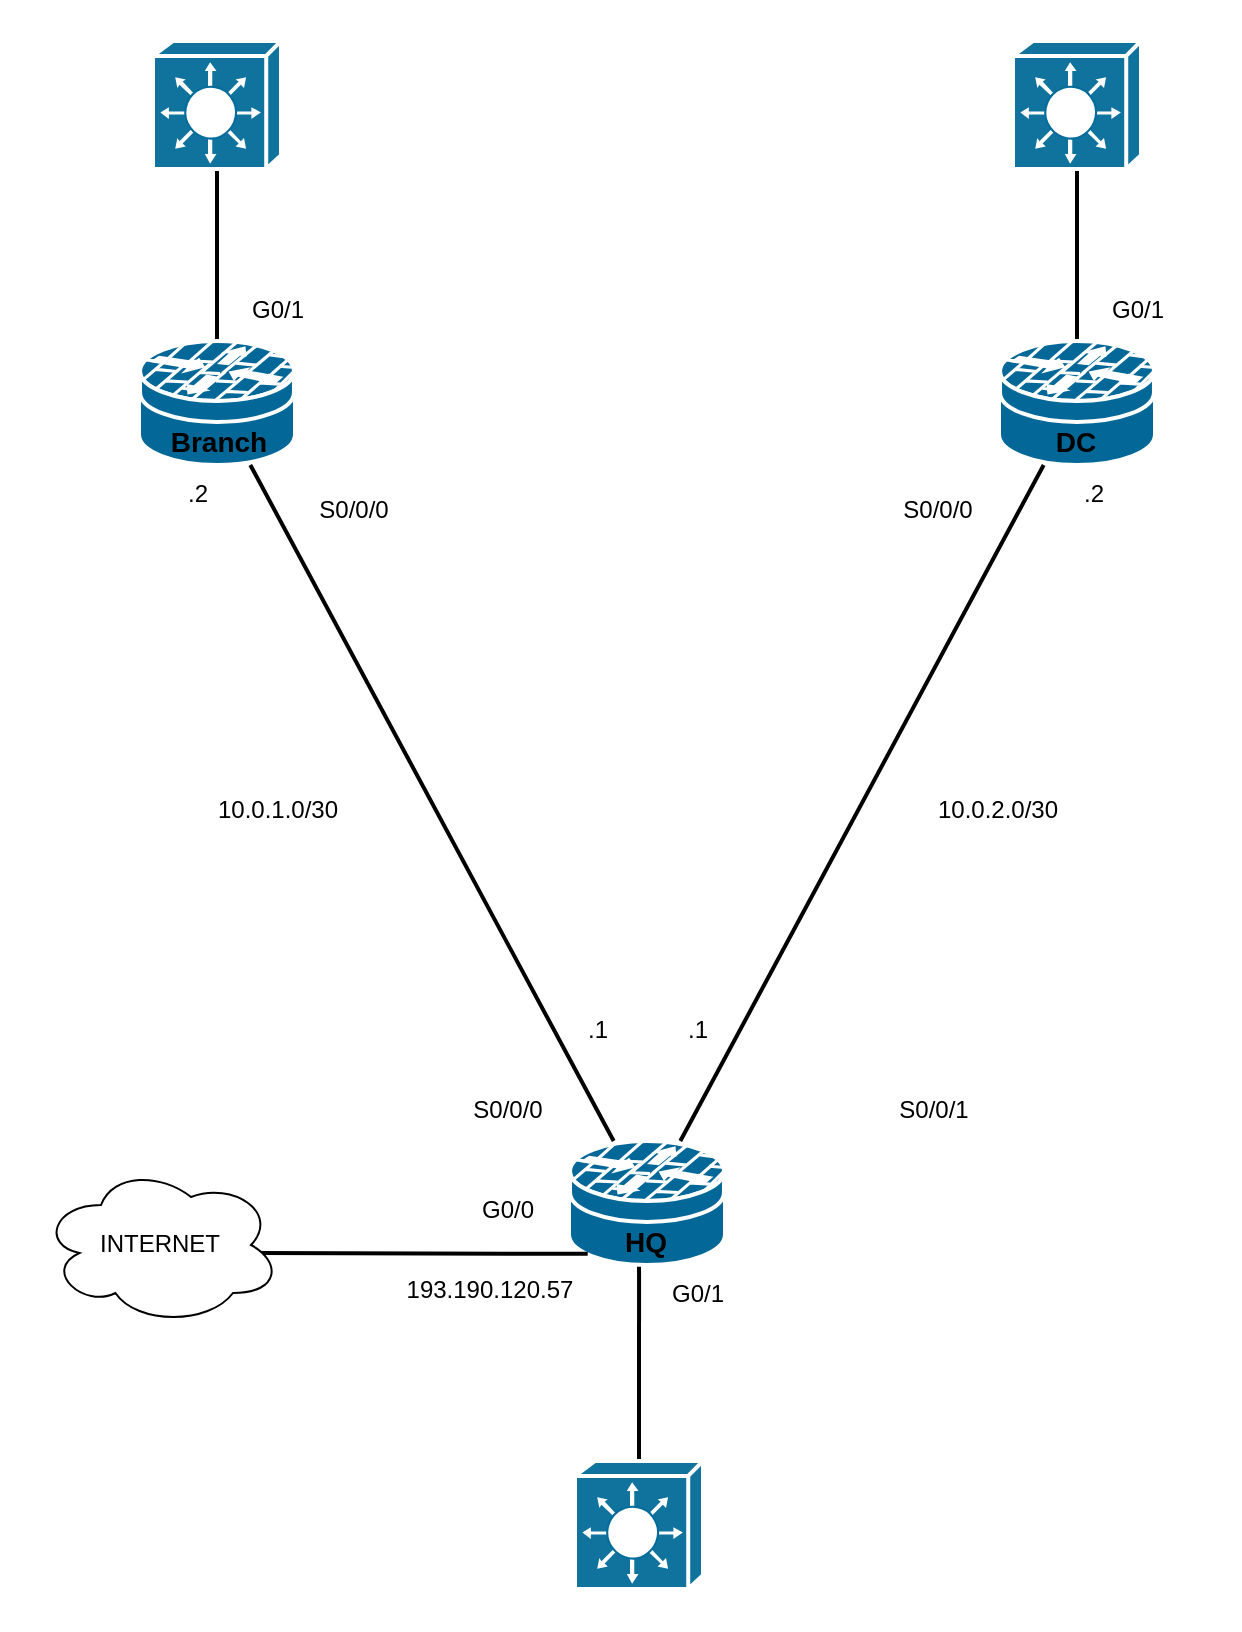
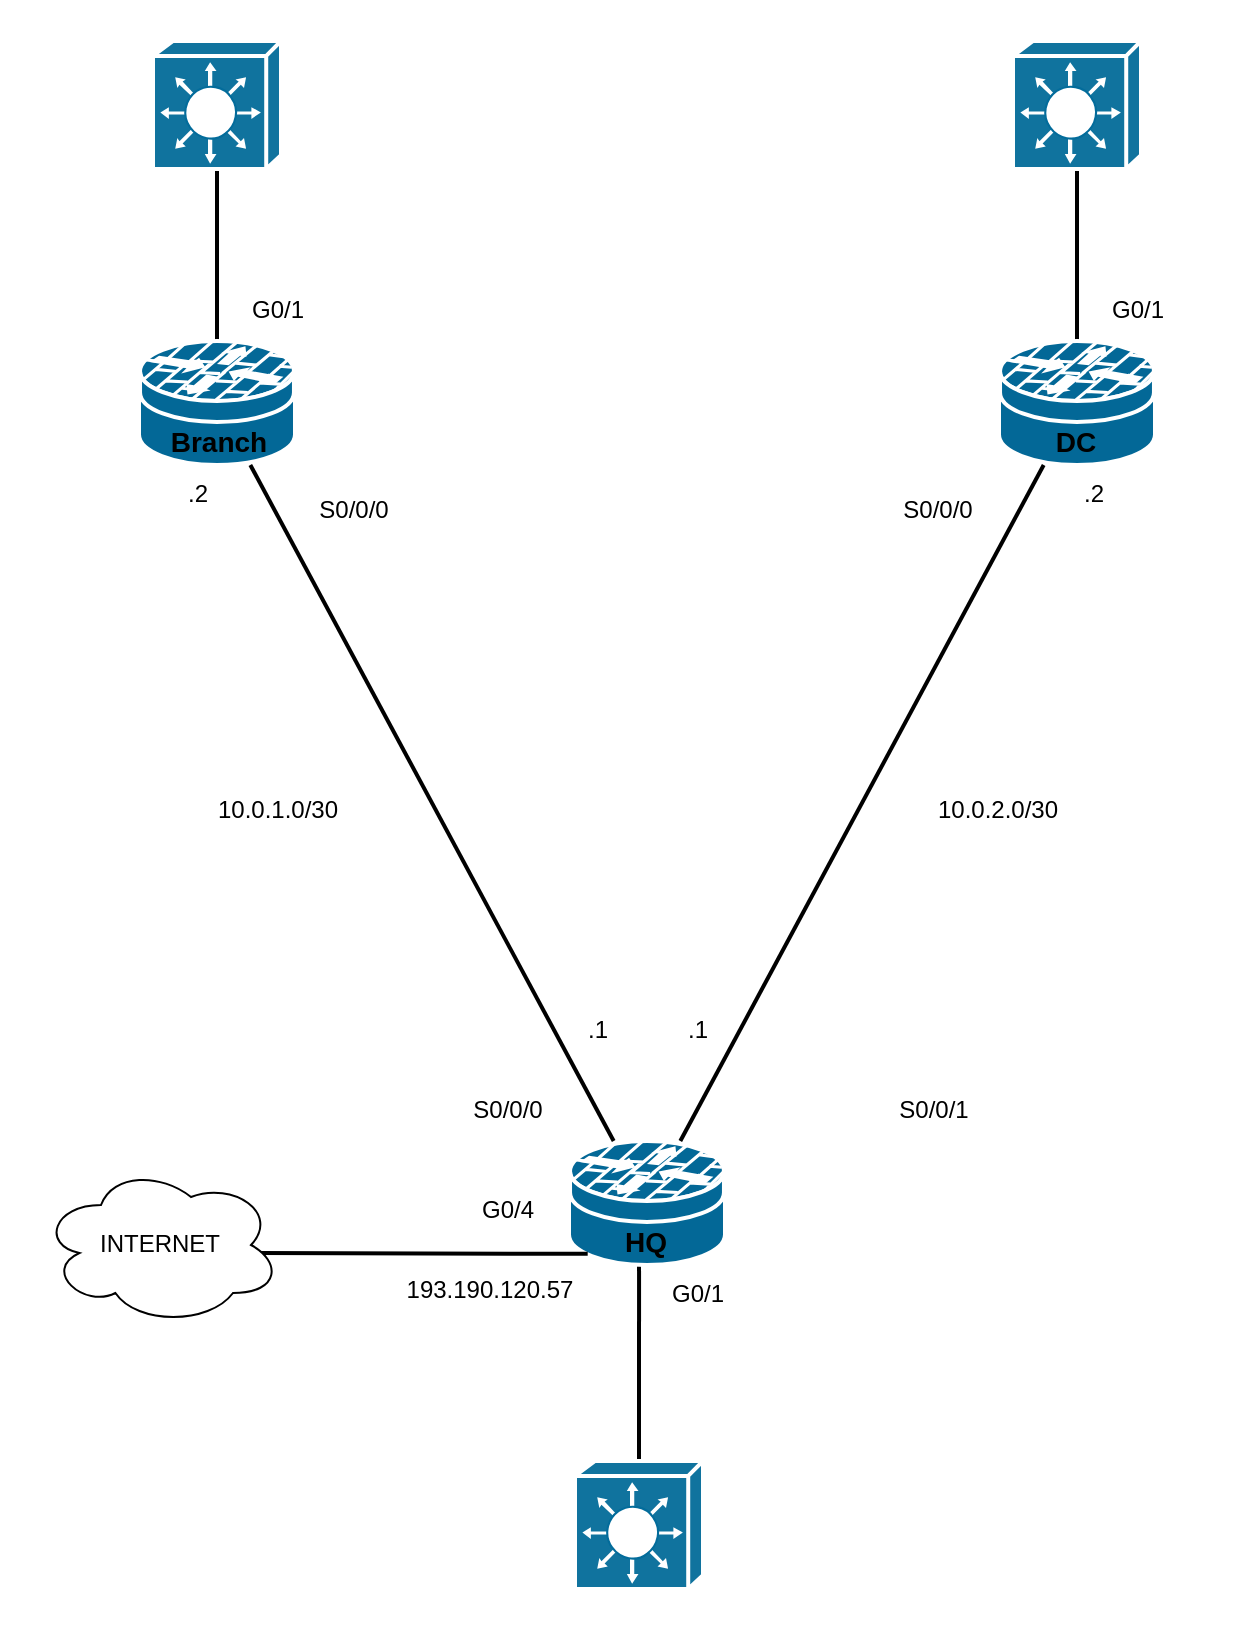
(509, 1211) -> (509, 1211)
